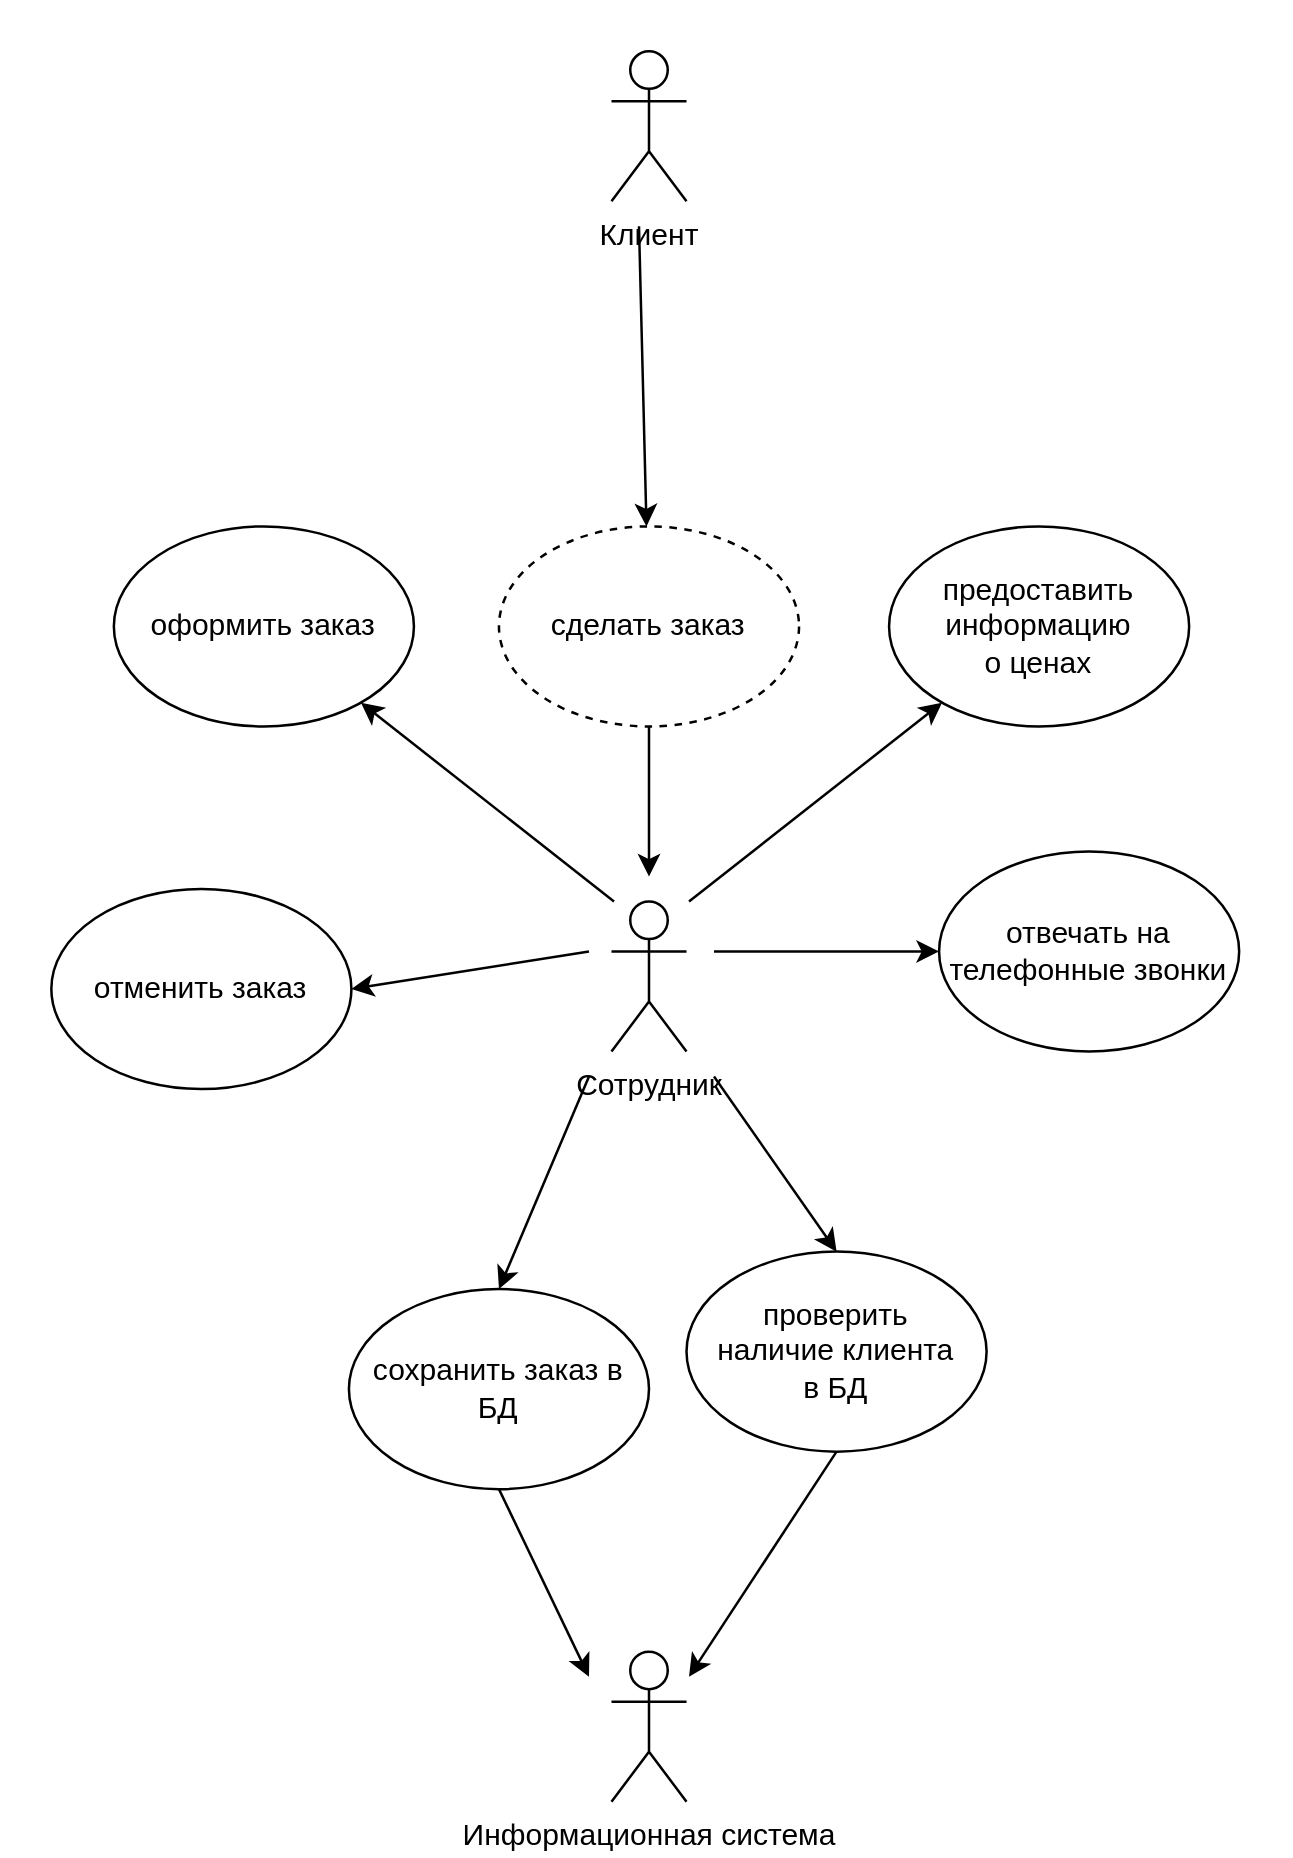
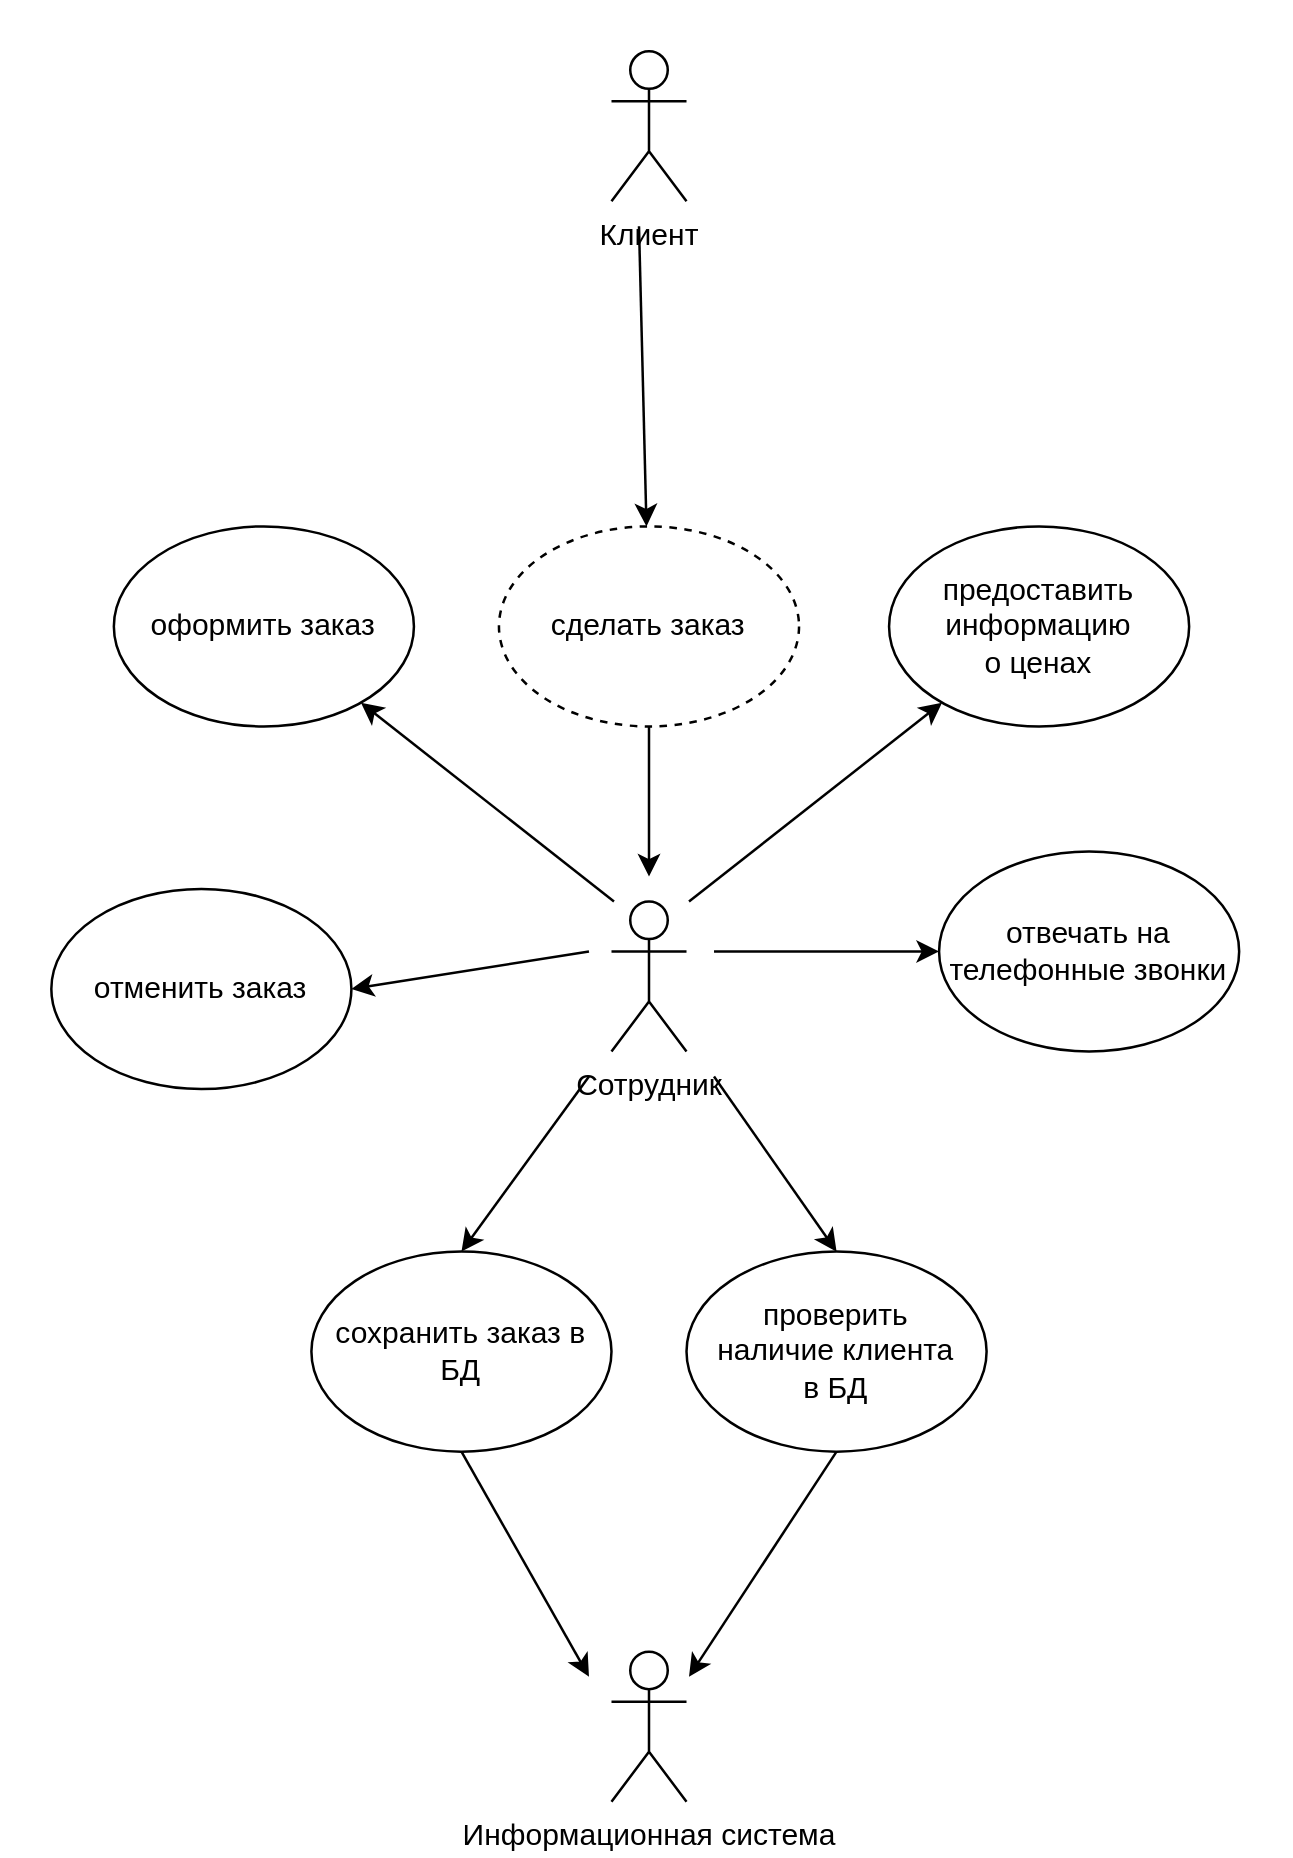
(499, 1389) -> (461, 1351)
